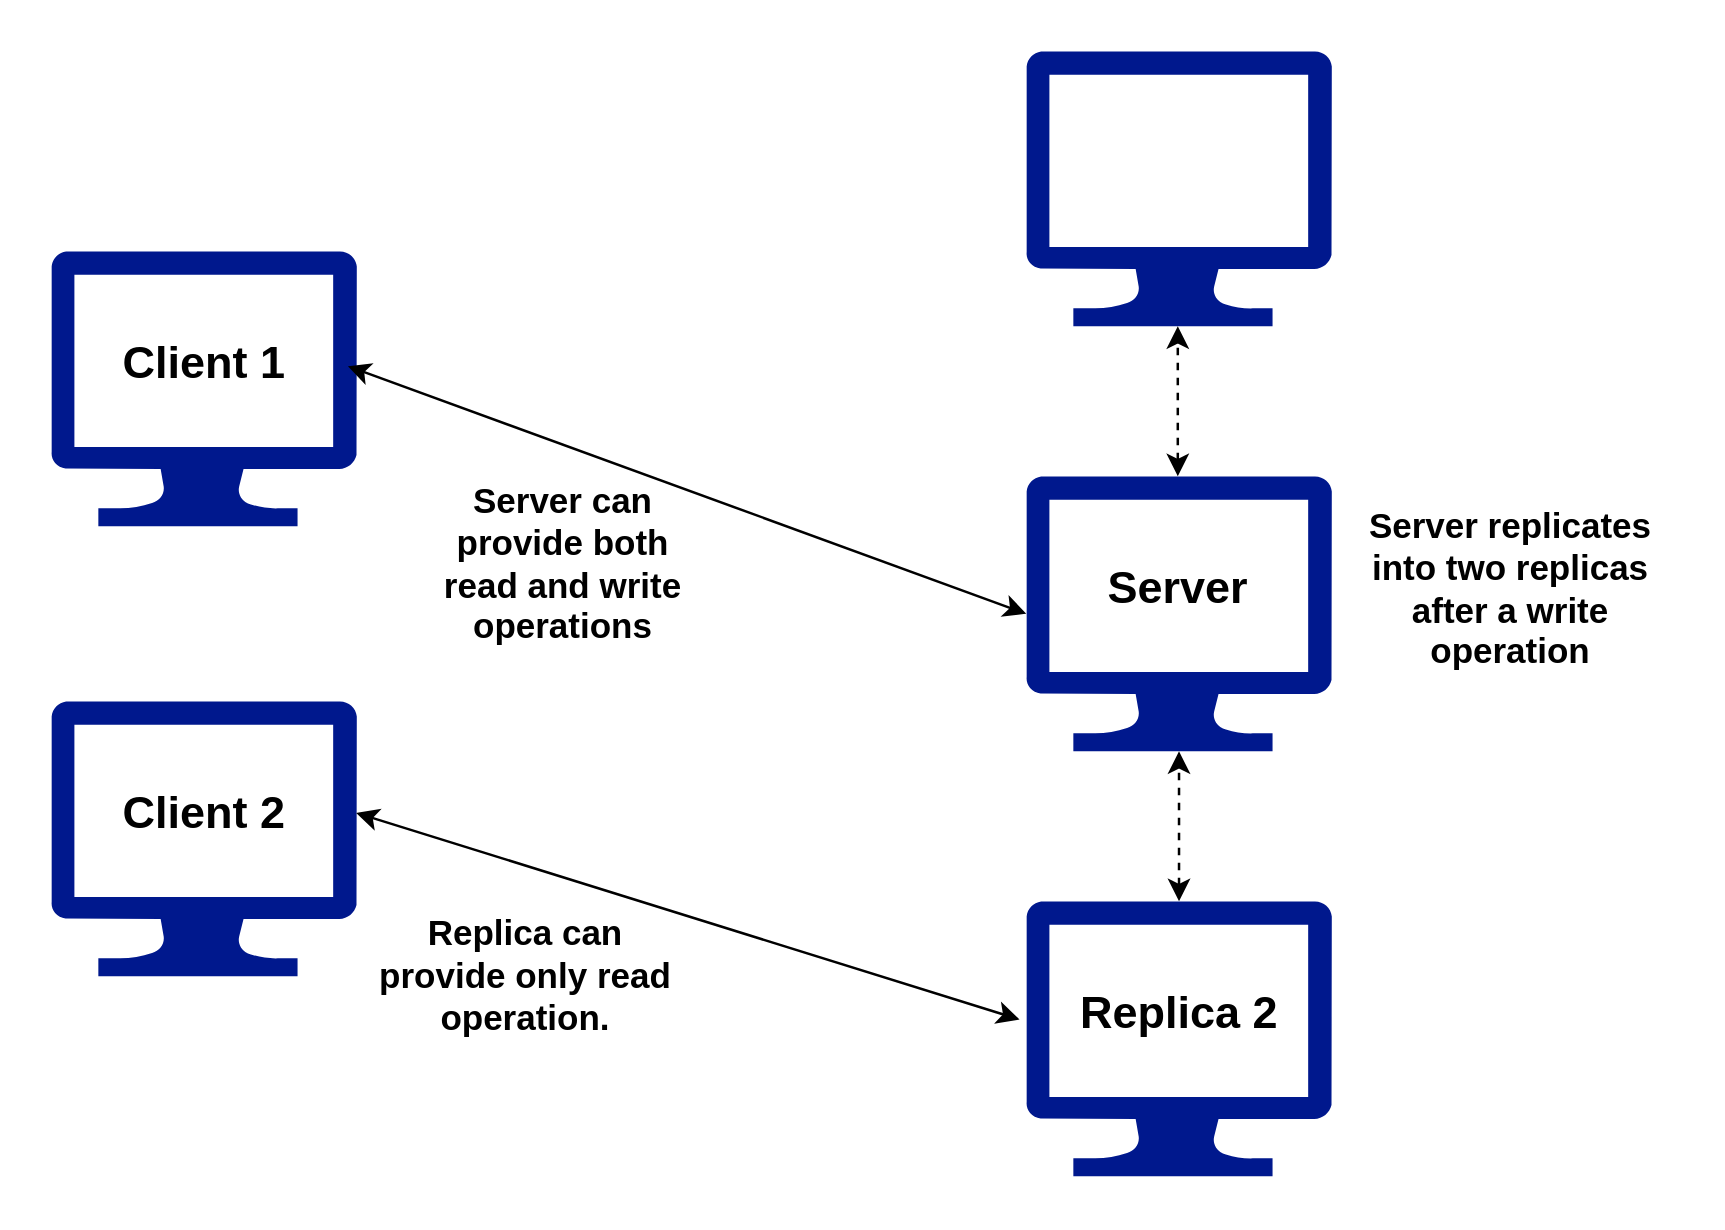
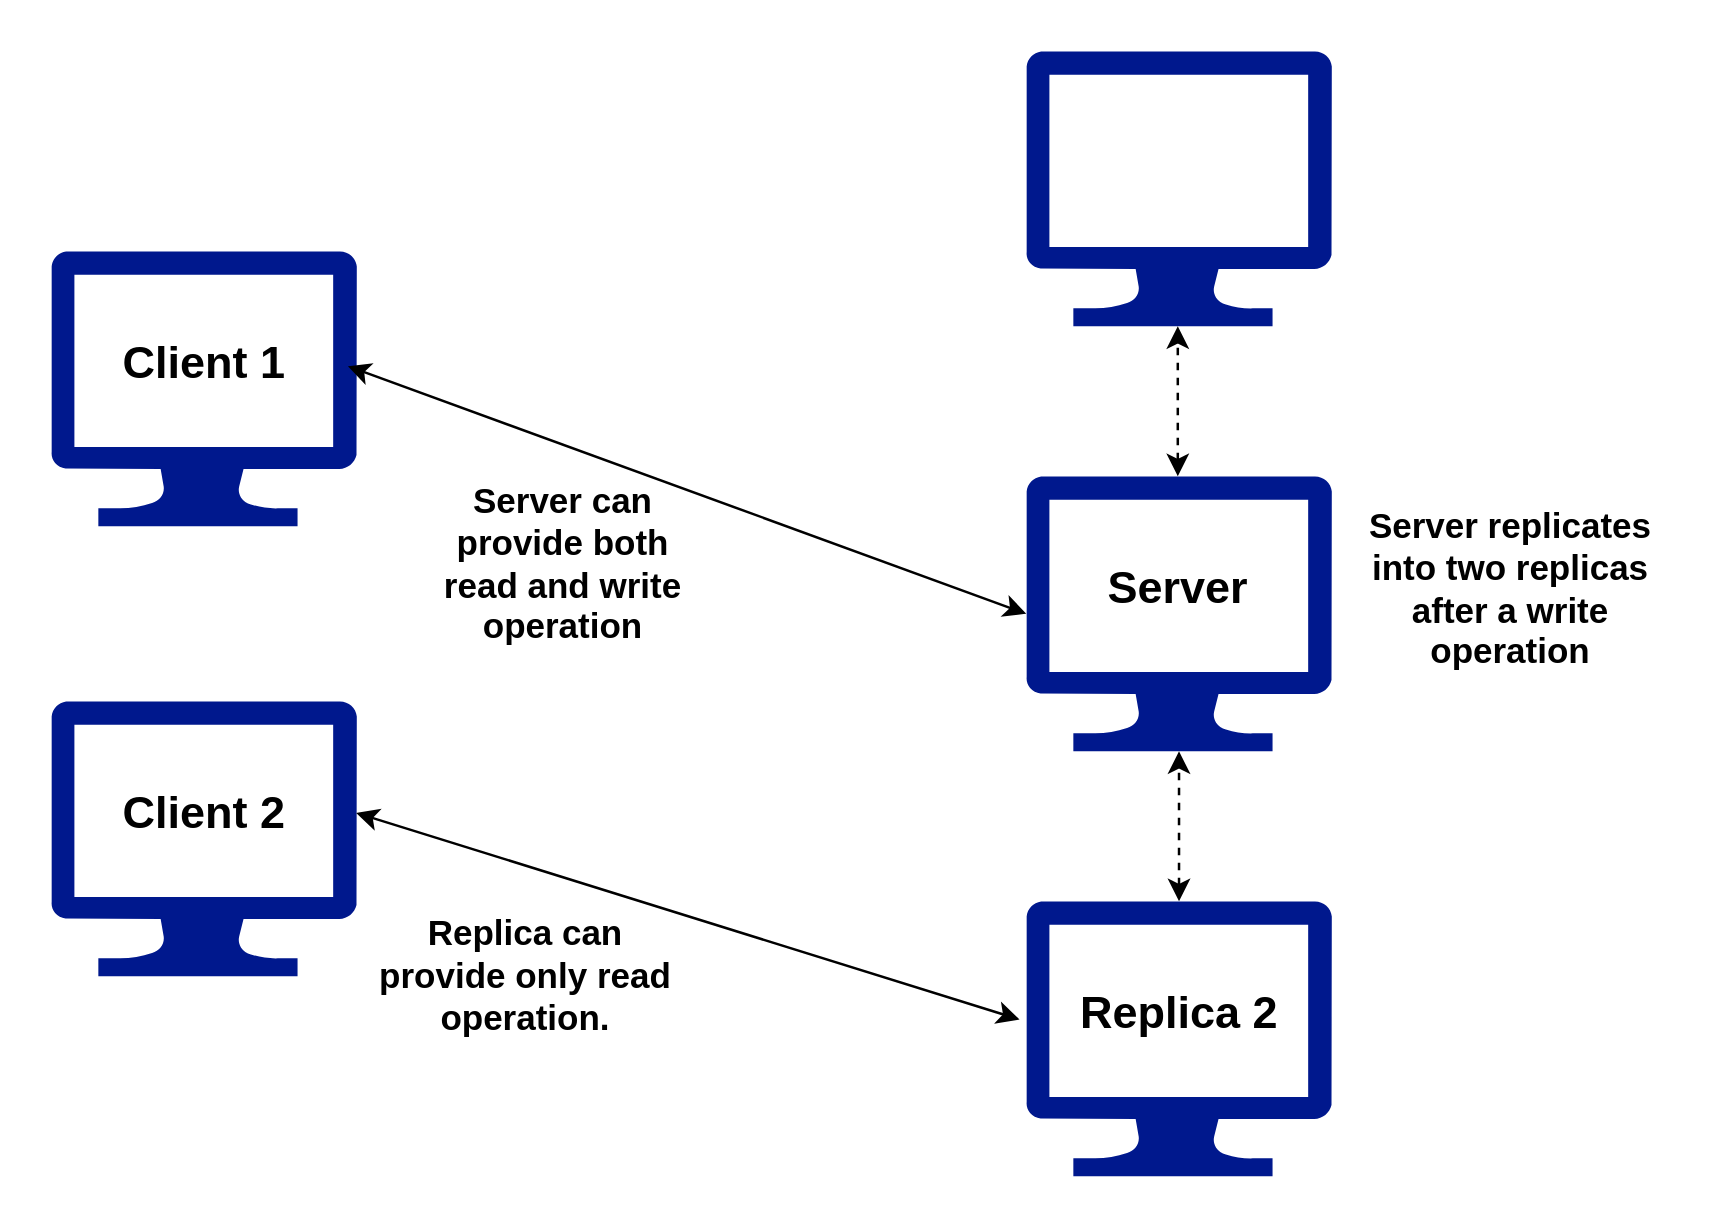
(564, 564) -> (564, 564)
